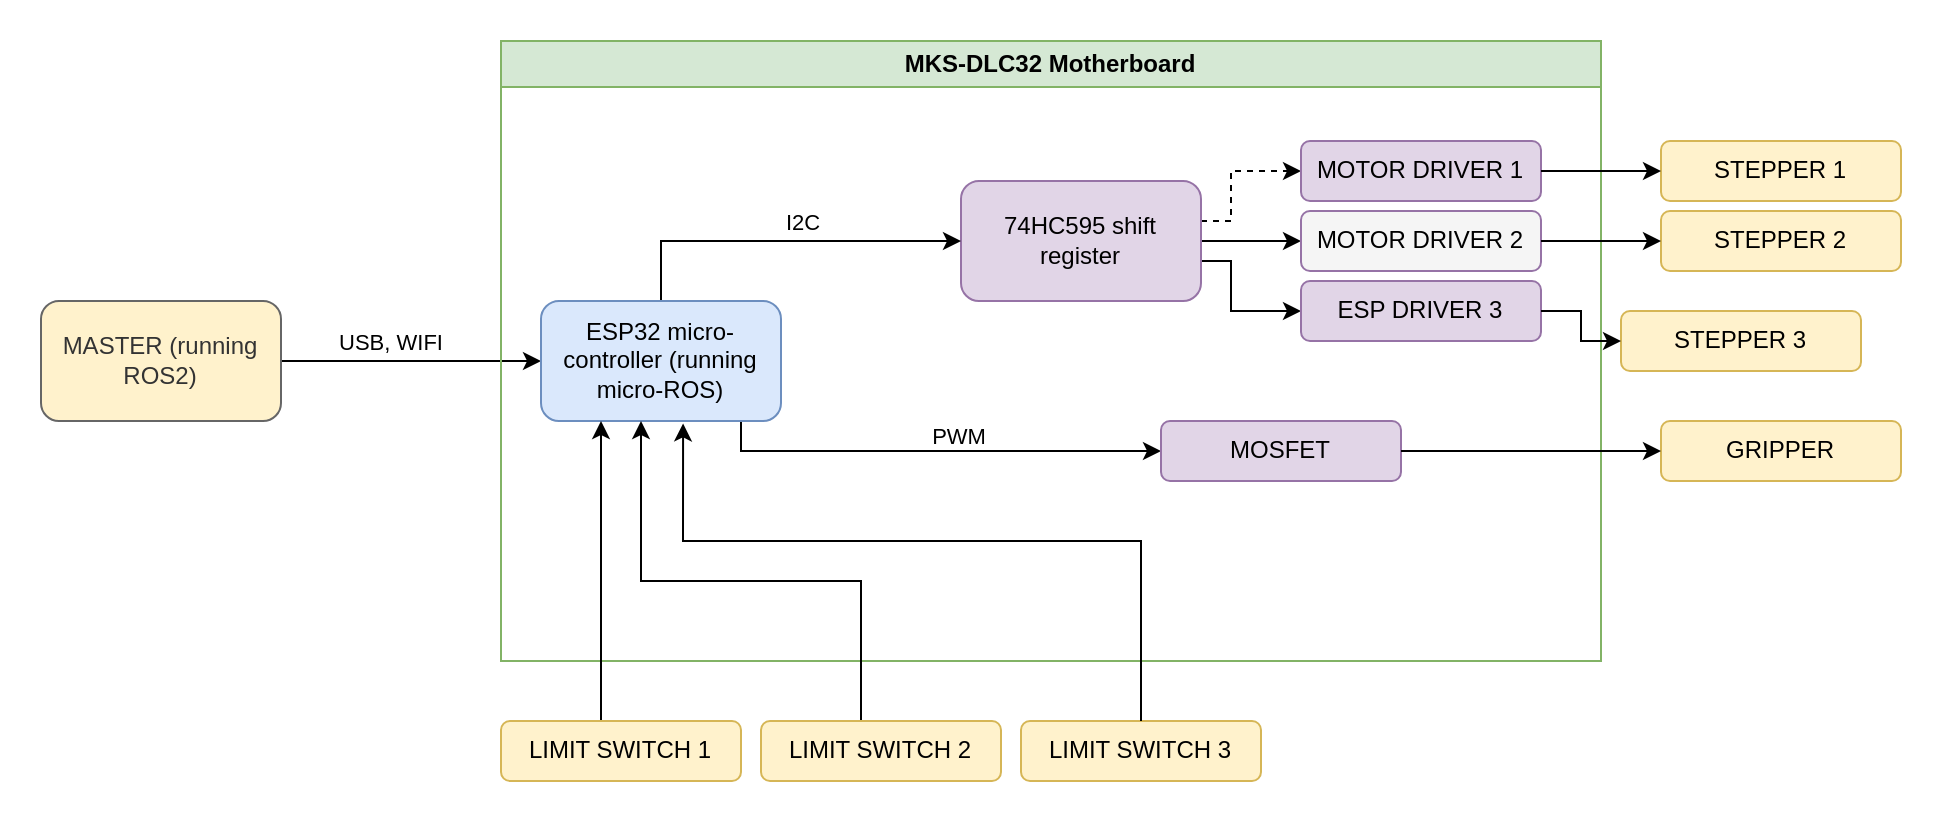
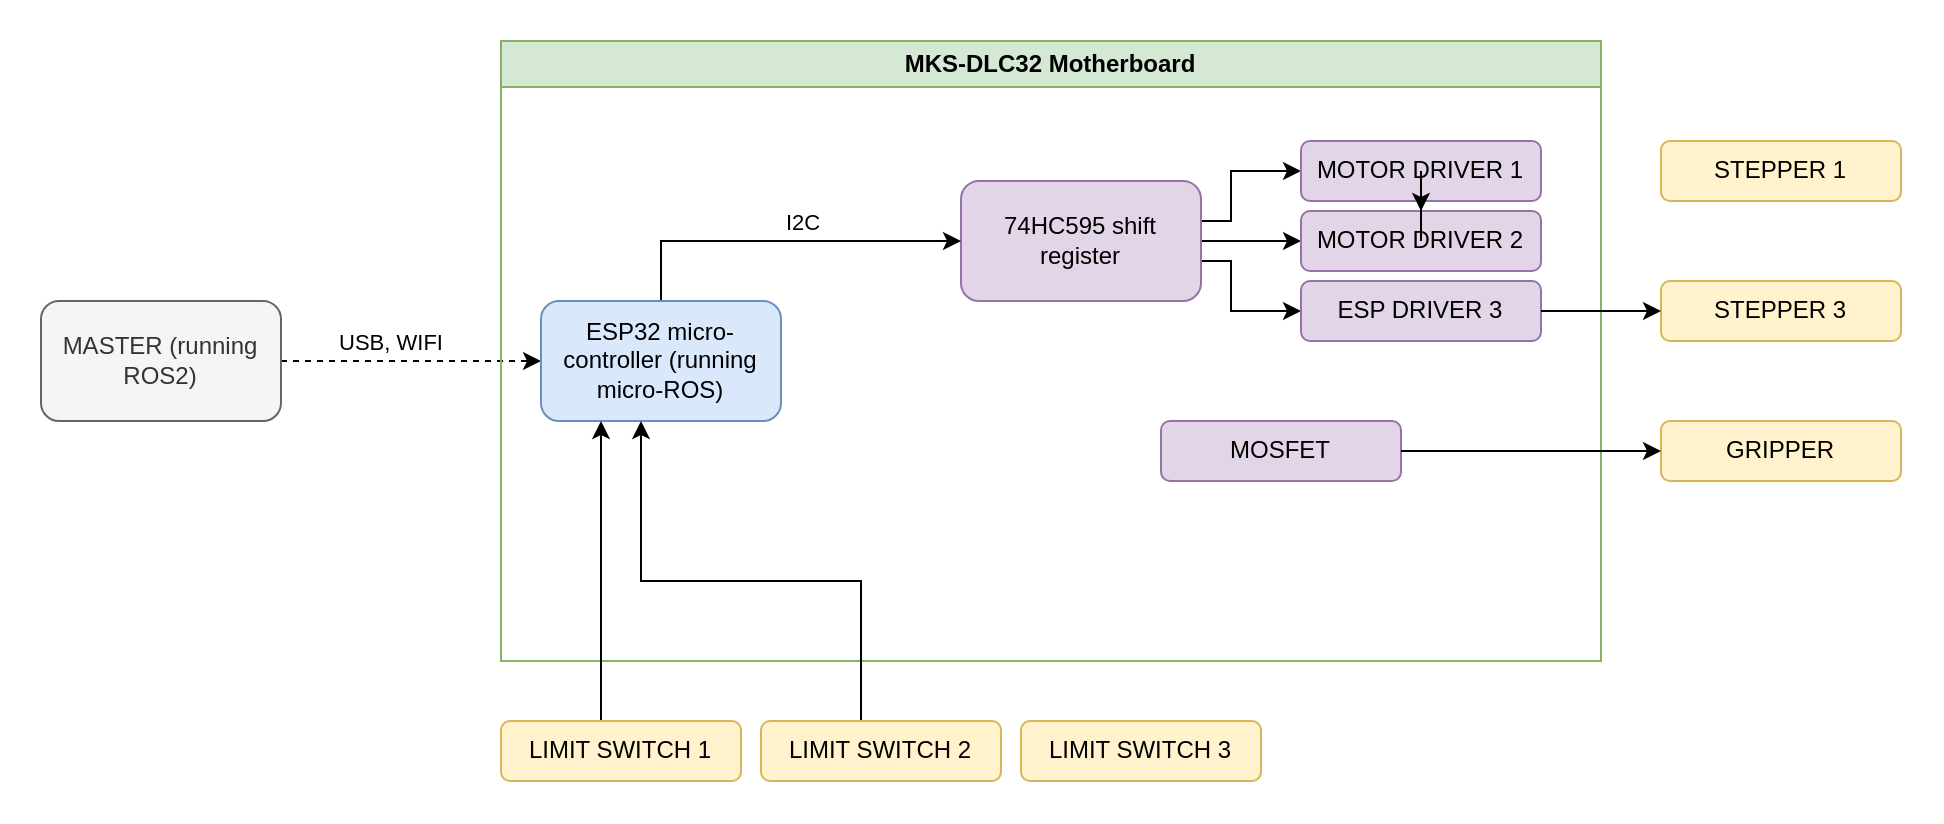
(1594, 171) -> (1421, 213)
(1231, 183) -> (1231, 183)
(1421, 241) -> (1421, 241)
(1594, 241) -> none
(1781, 241) -> none
(1741, 341) -> (1781, 311)
(161, 361) -> (161, 361)
(402, 361) -> (402, 361)
(929, 451) -> none
(950, 541) -> none
